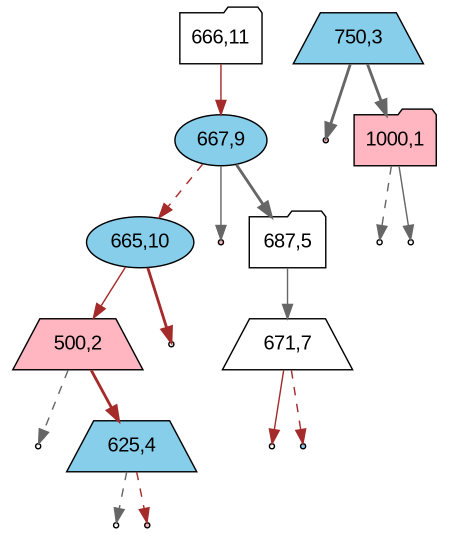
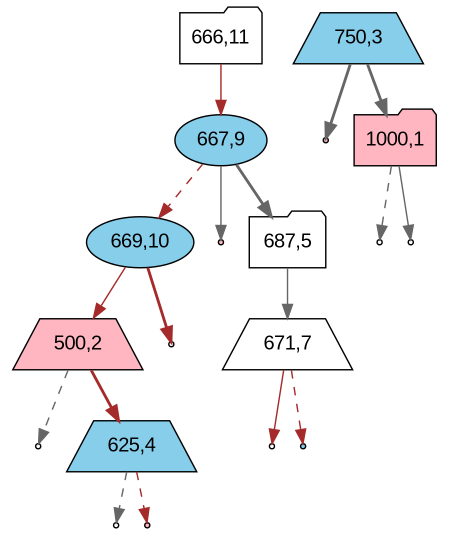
(140, 242) -> (140, 242)
